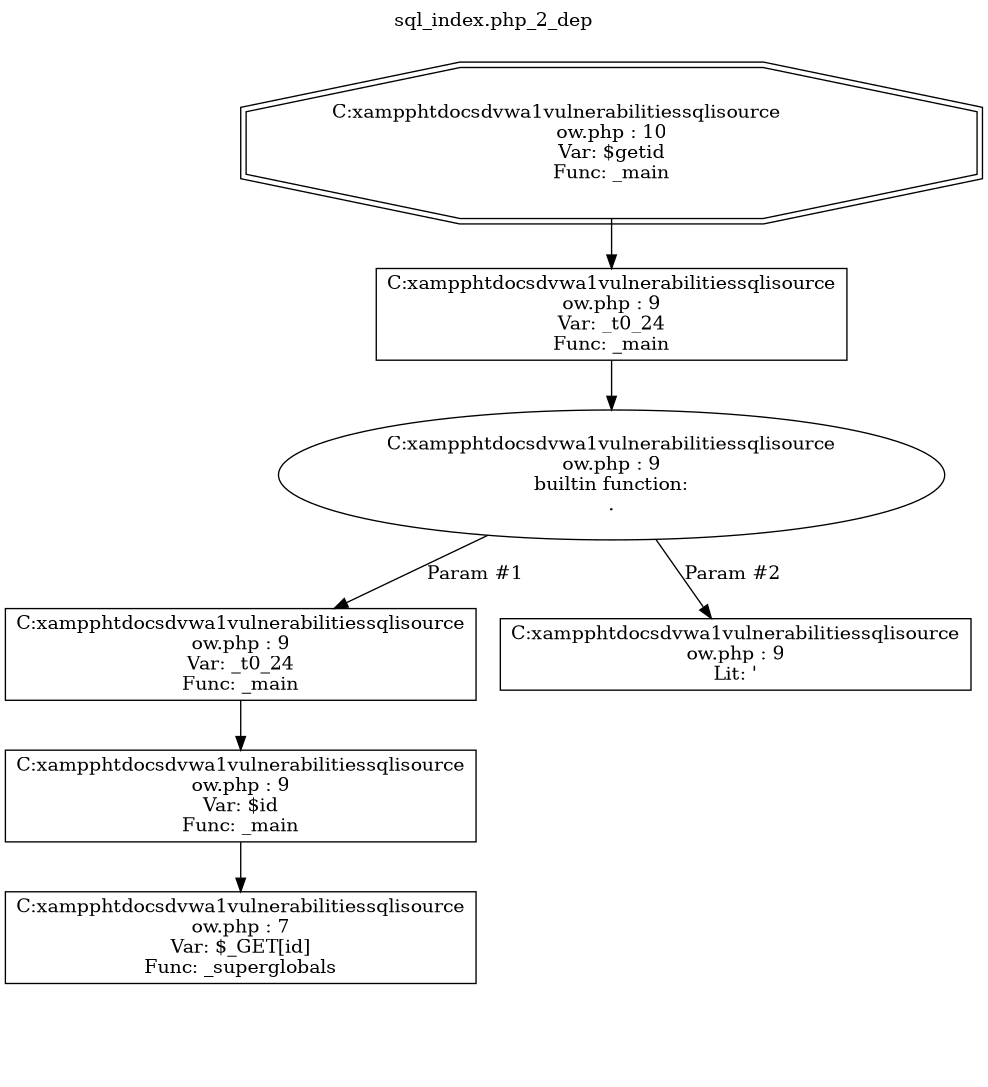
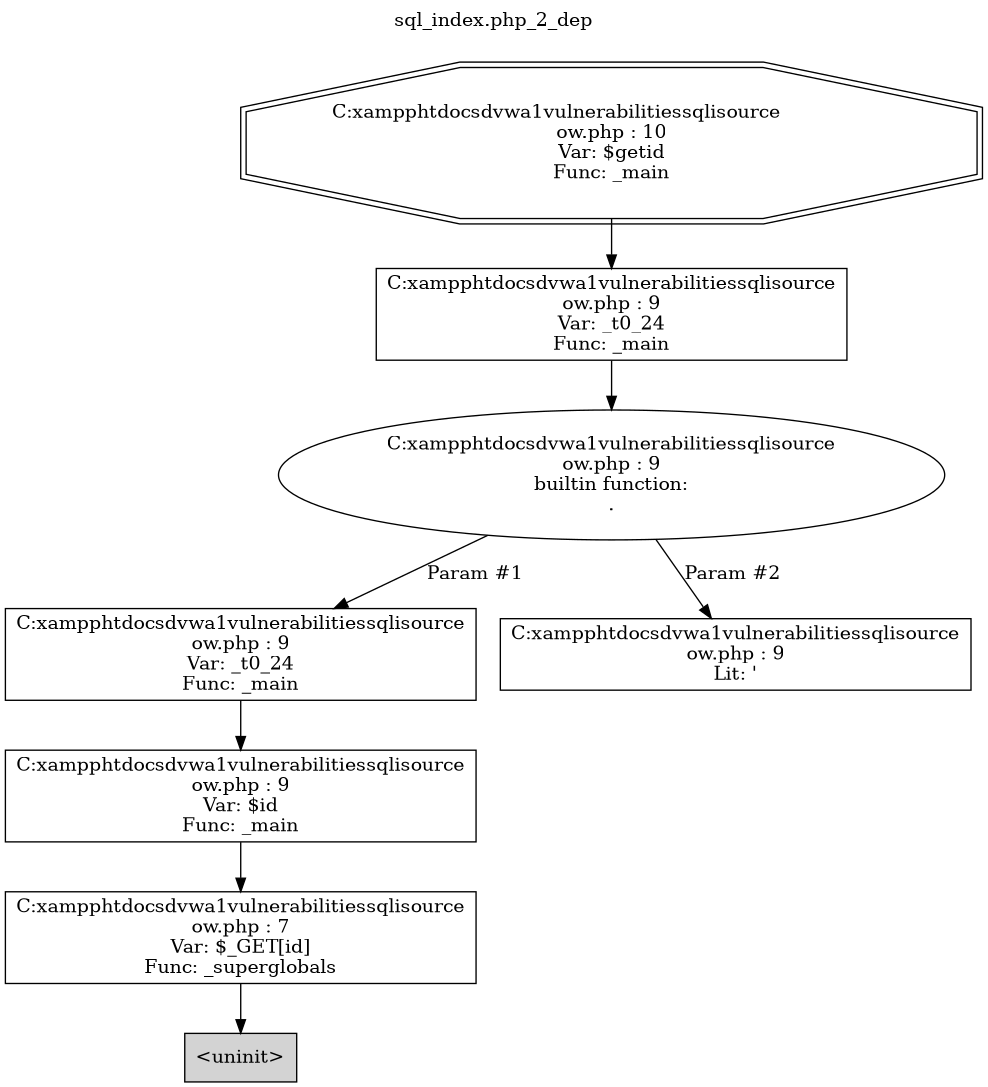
none -> (241, 1058)
